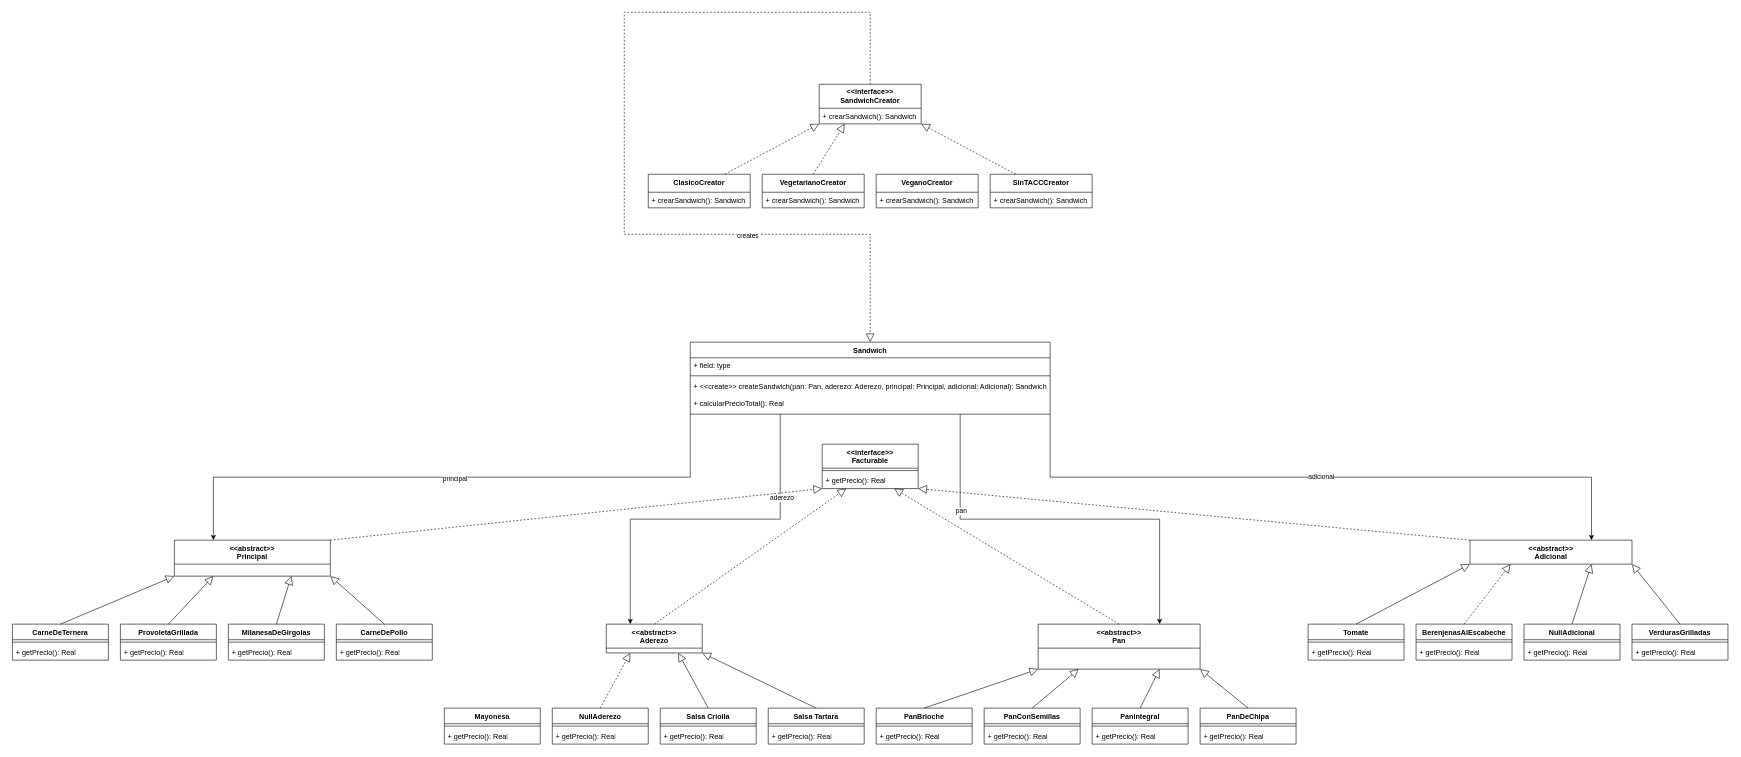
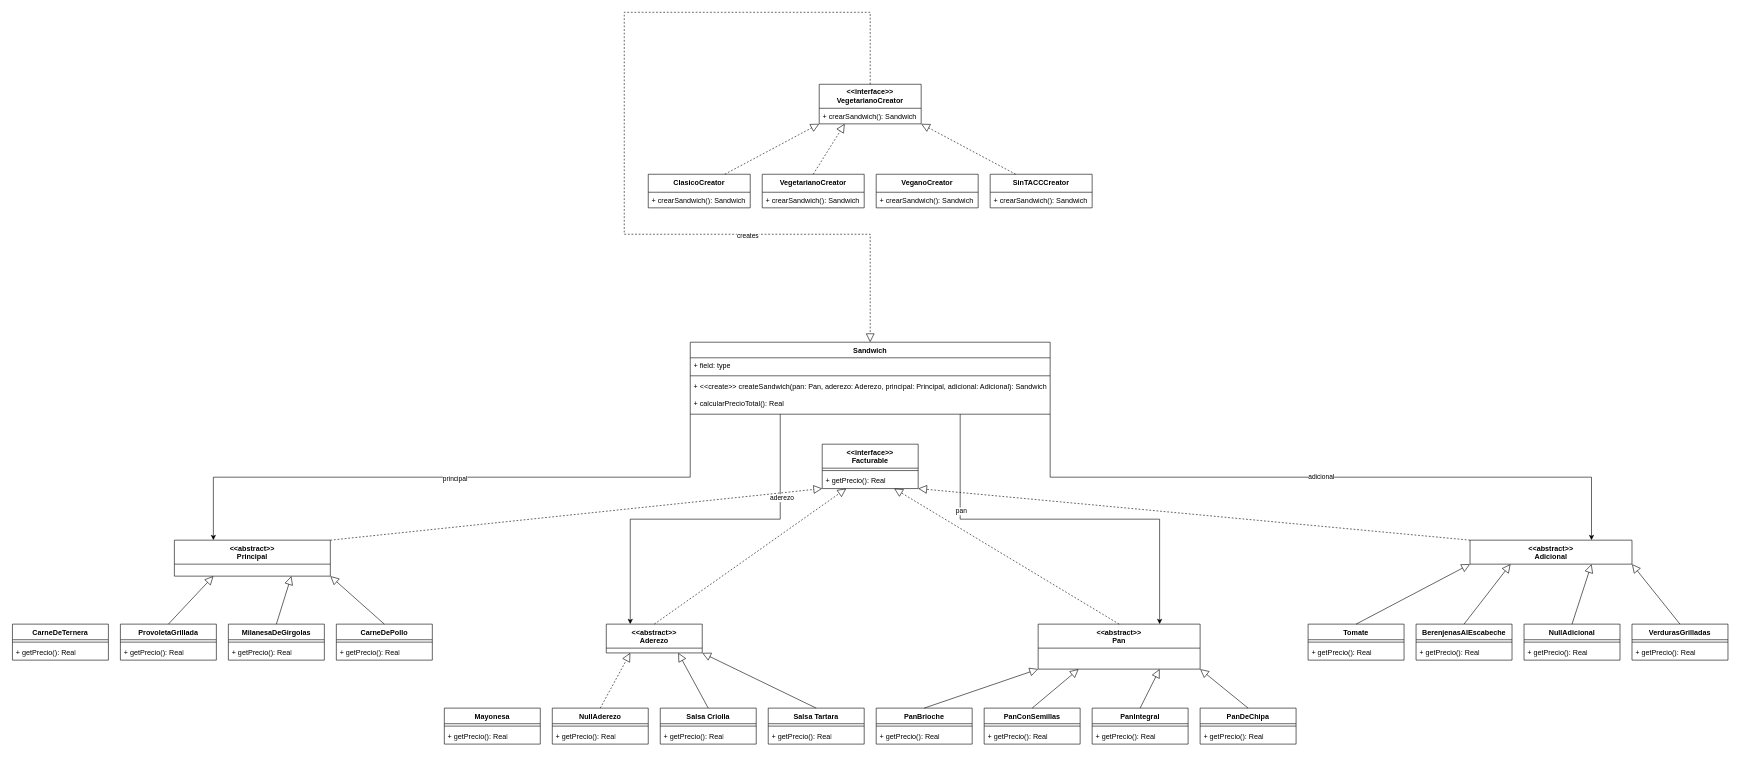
(870, 96) -> (870, 96)
(1485, 598) -> (1485, 598)
(113, 602) -> none
